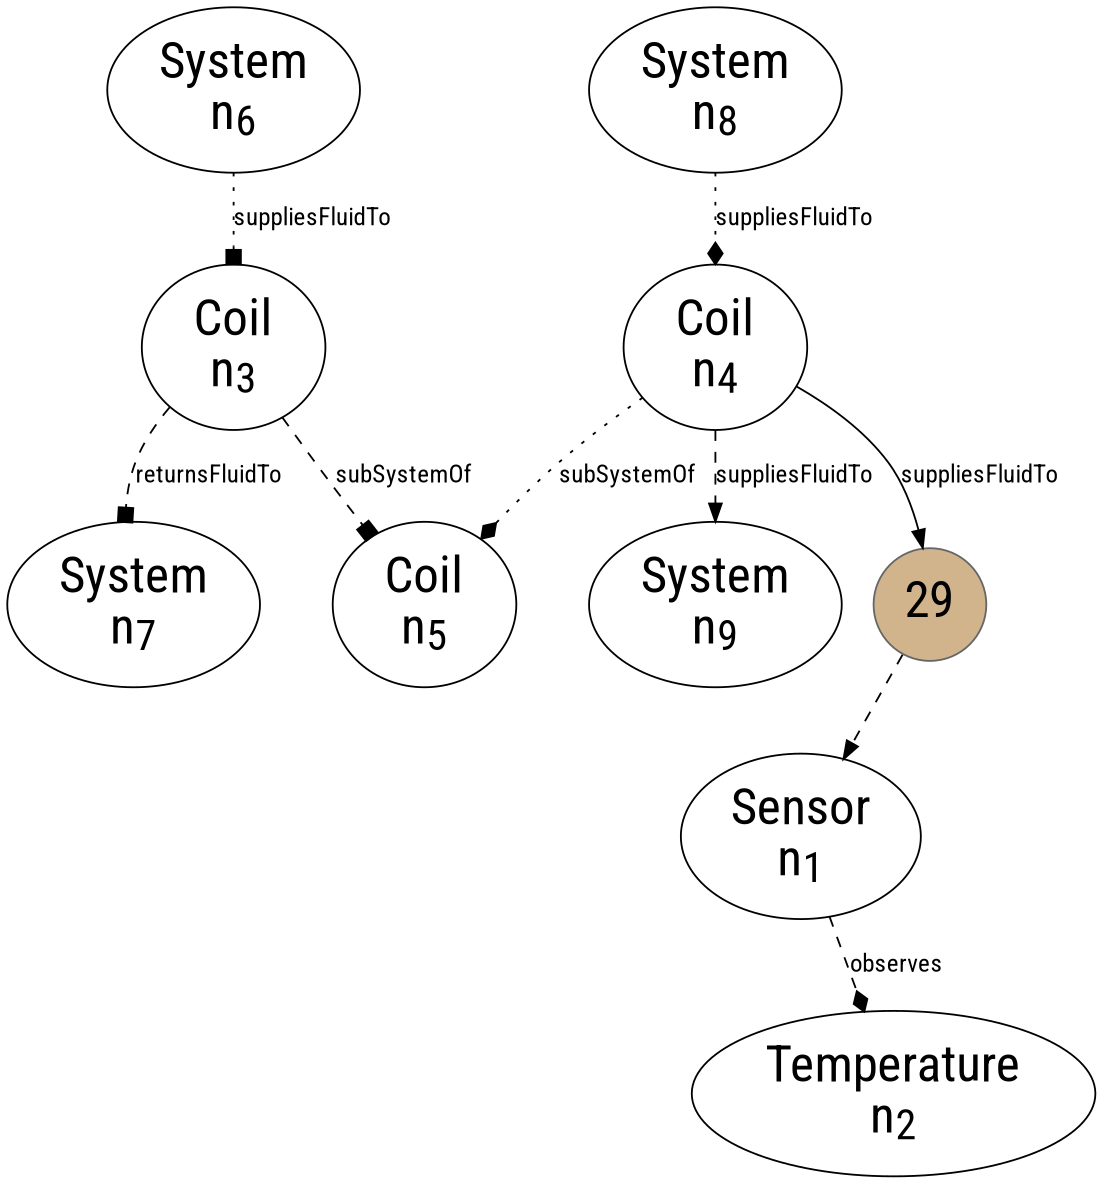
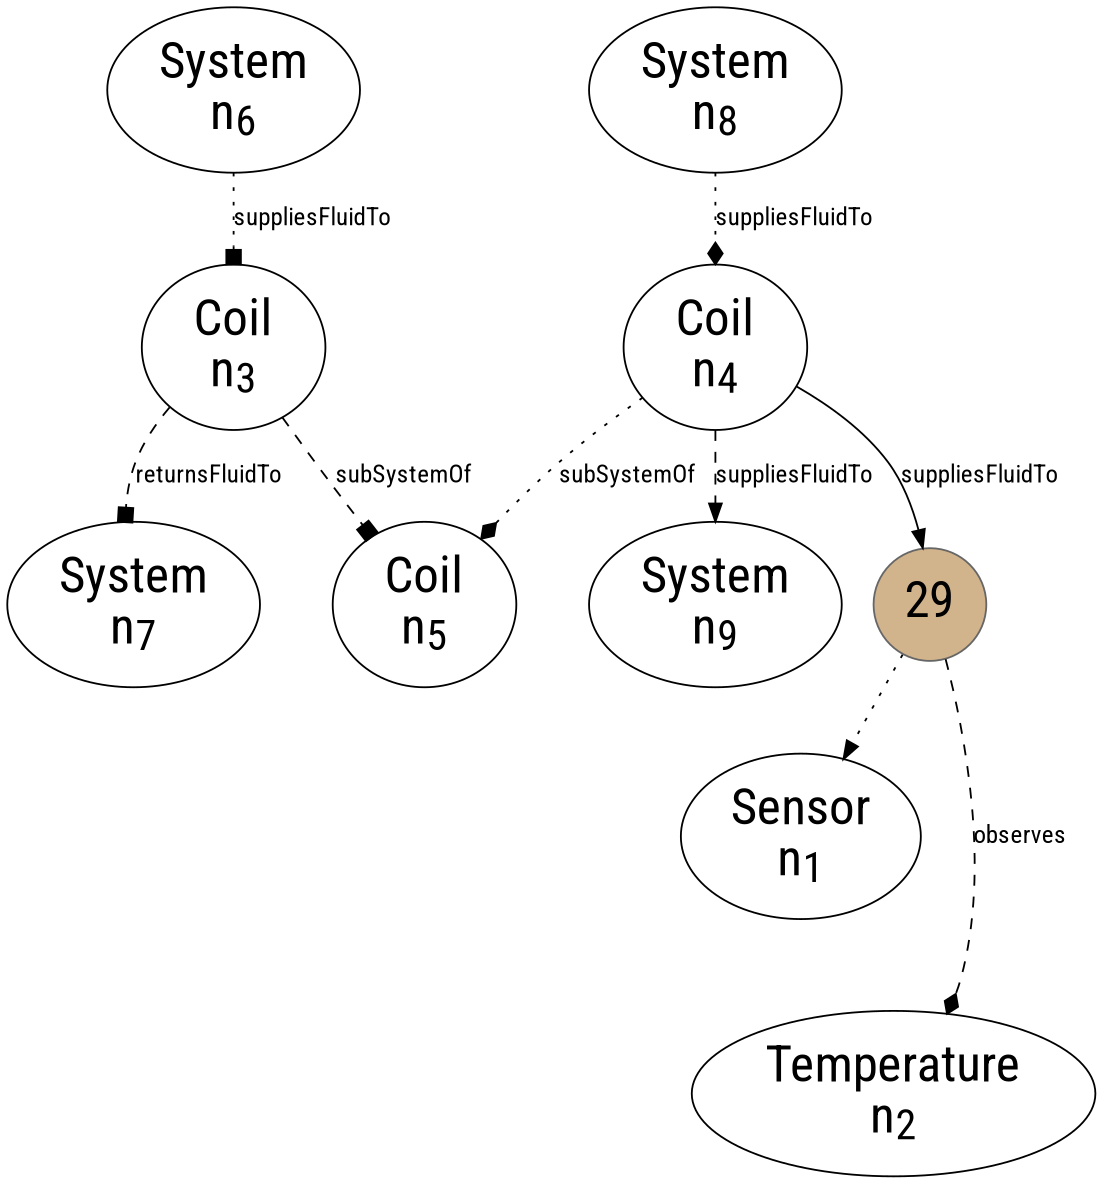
(878, 699) -> (878, 699)
(843, 954) -> (973, 826)
